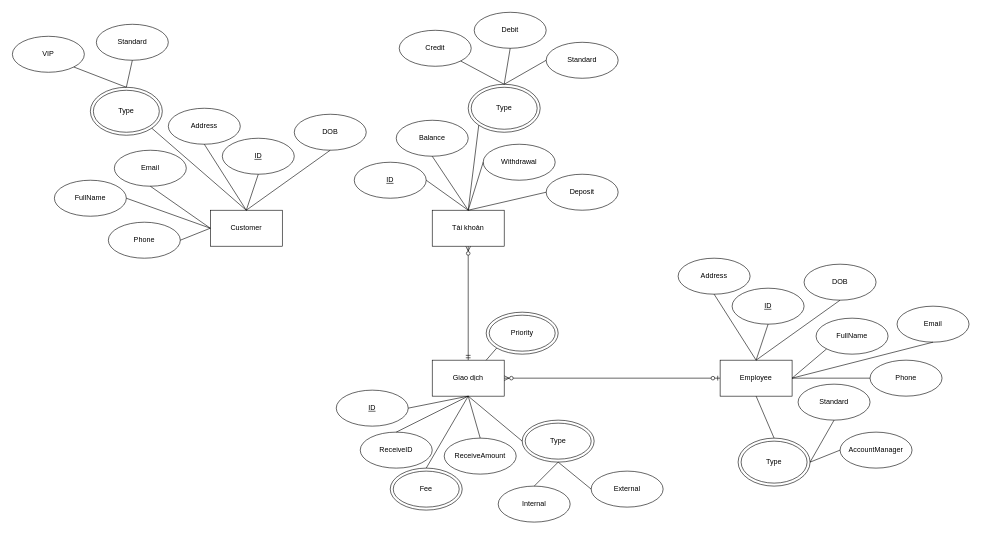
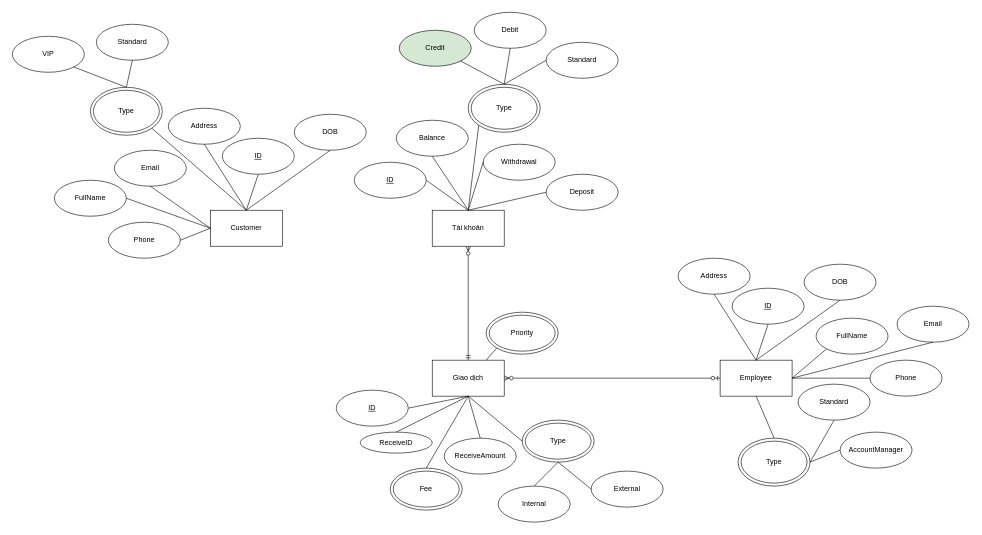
(435, 48) -> (435, 48)
(396, 450) -> (396, 443)
